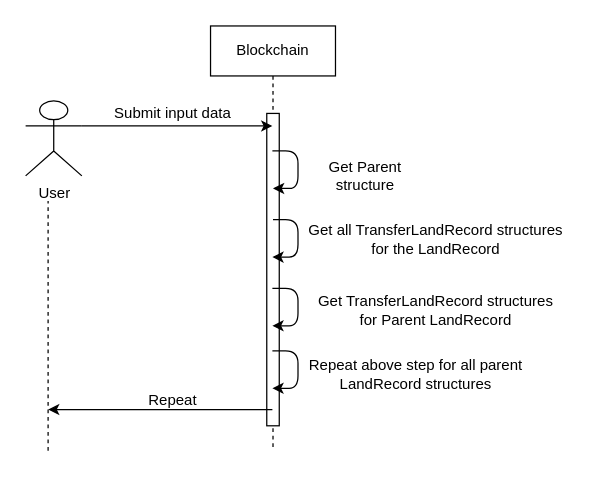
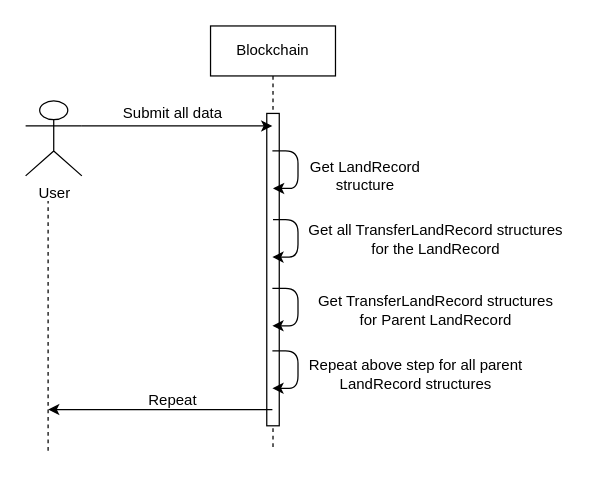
(173, 113) -> (173, 113)
(366, 176) -> (366, 176)
